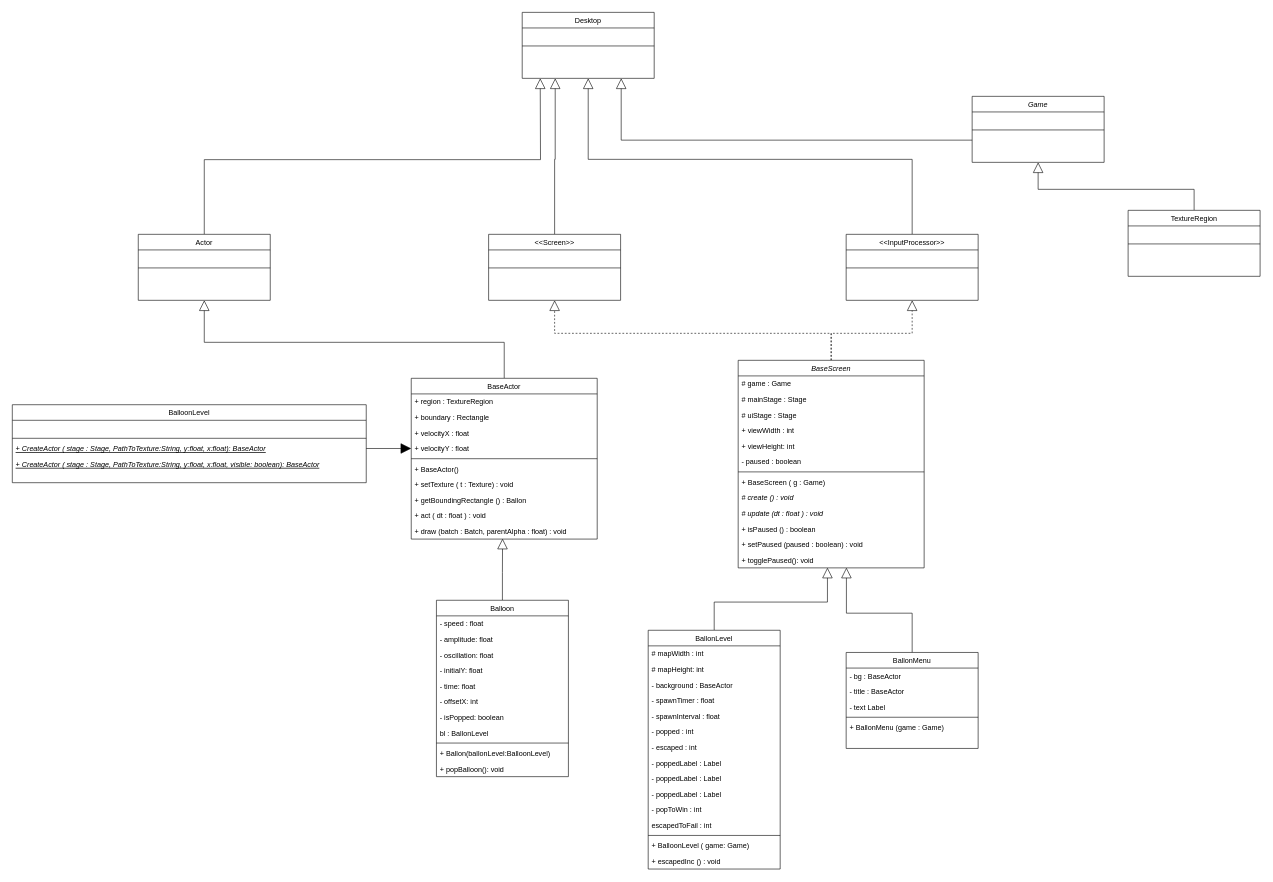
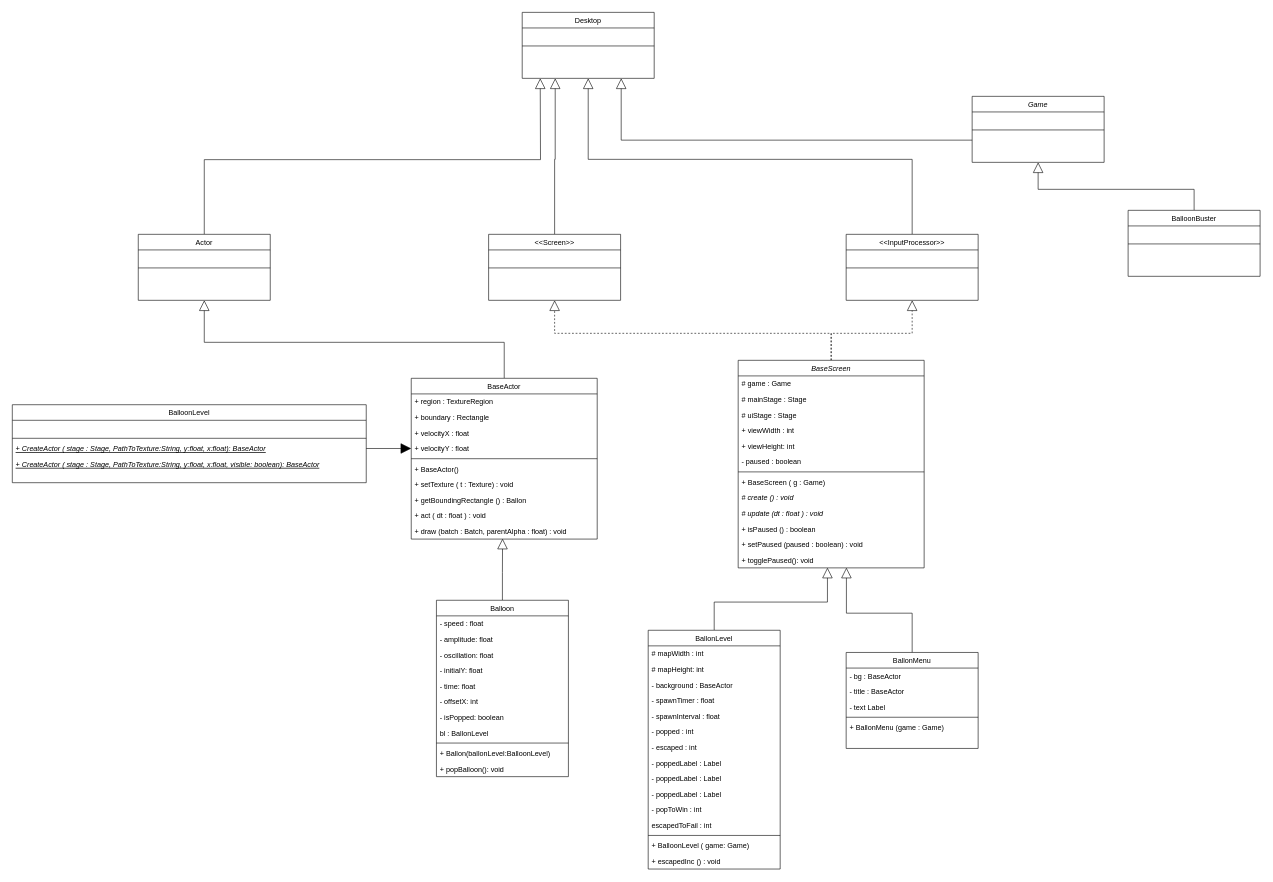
(1194, 218) -> (1194, 218)
